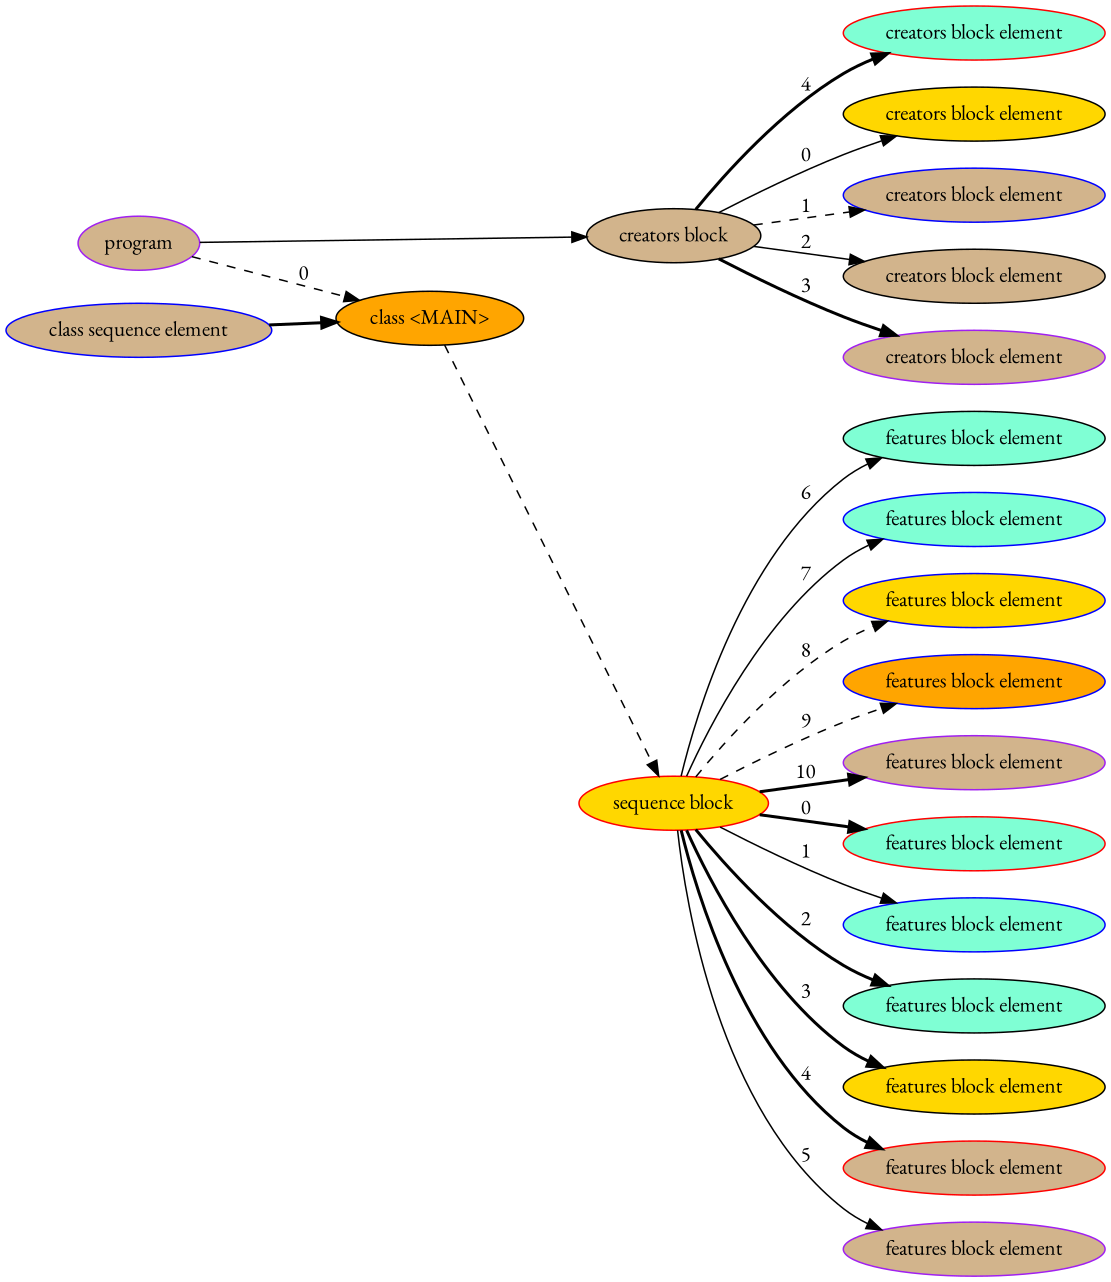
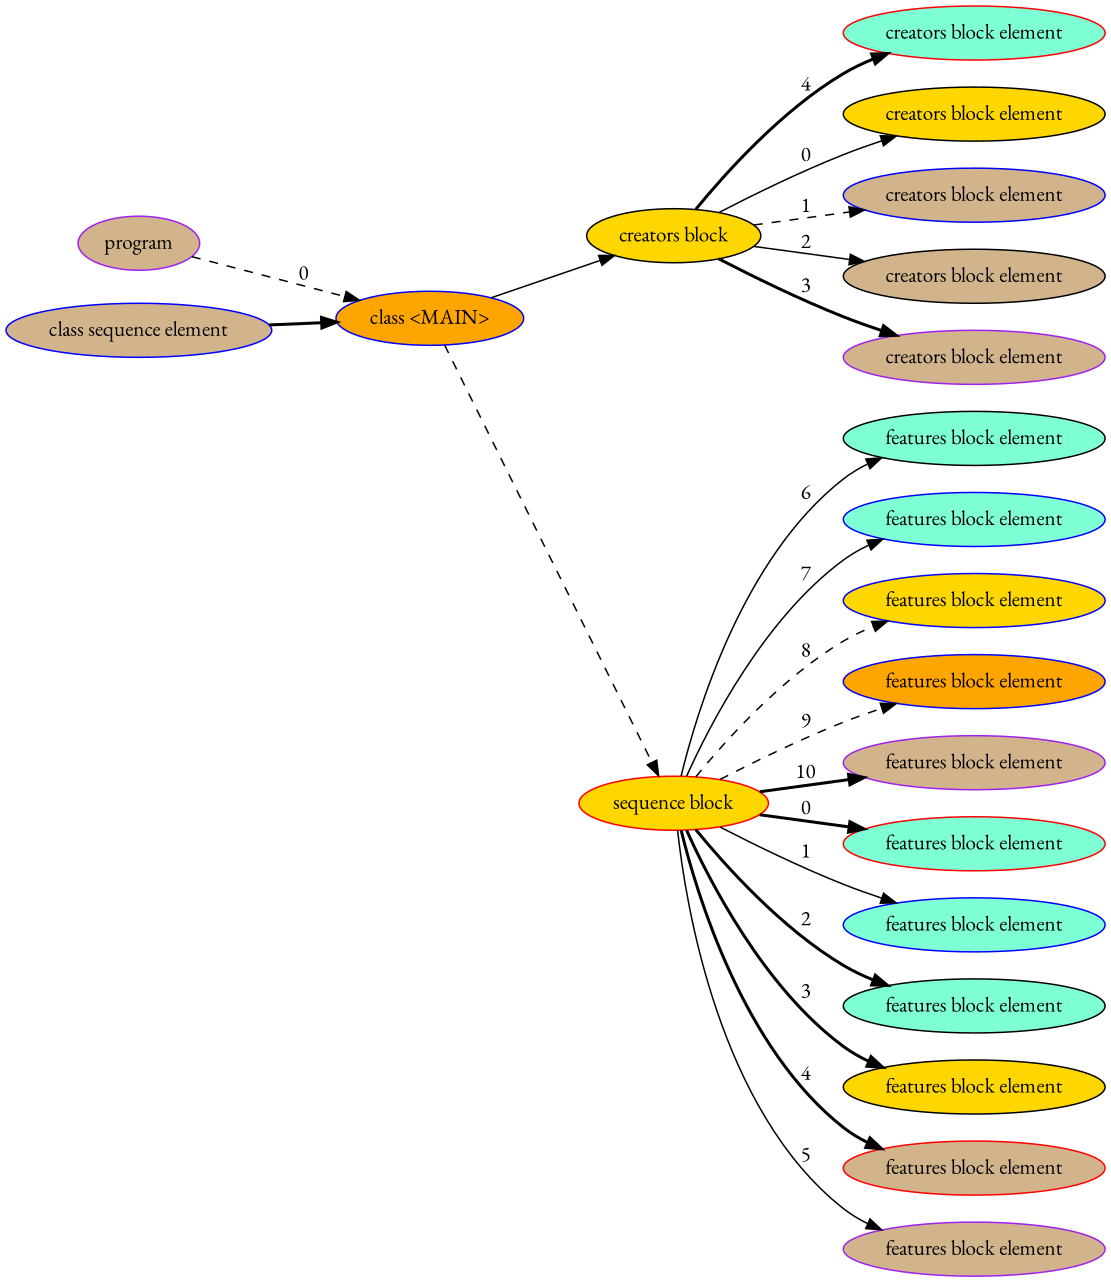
(674, 236) -> (674, 236)
(386, 240) -> (546, 279)
(430, 318) -> (430, 318)
